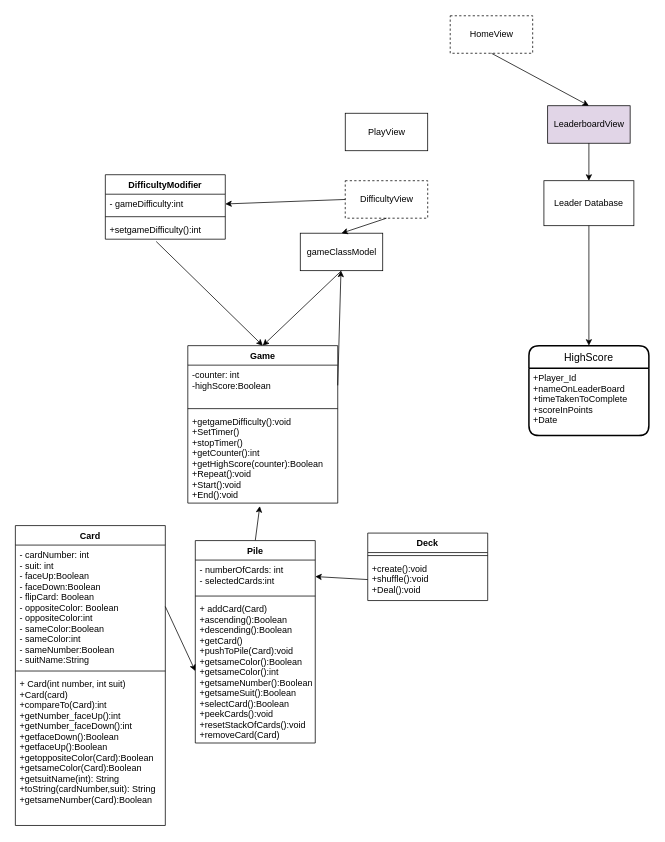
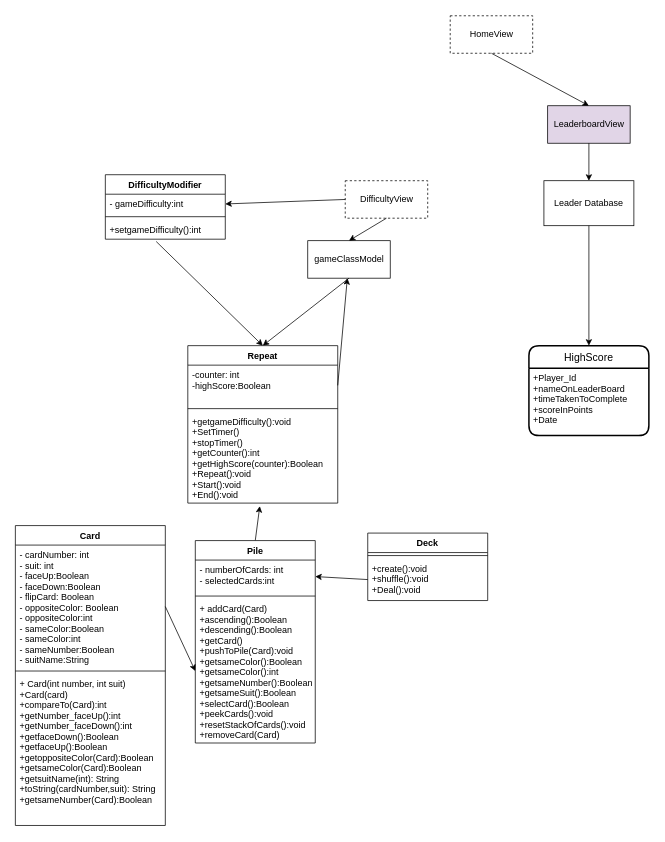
(387, 132) -> none
(342, 252) -> (349, 259)
(263, 356) -> (263, 356)
